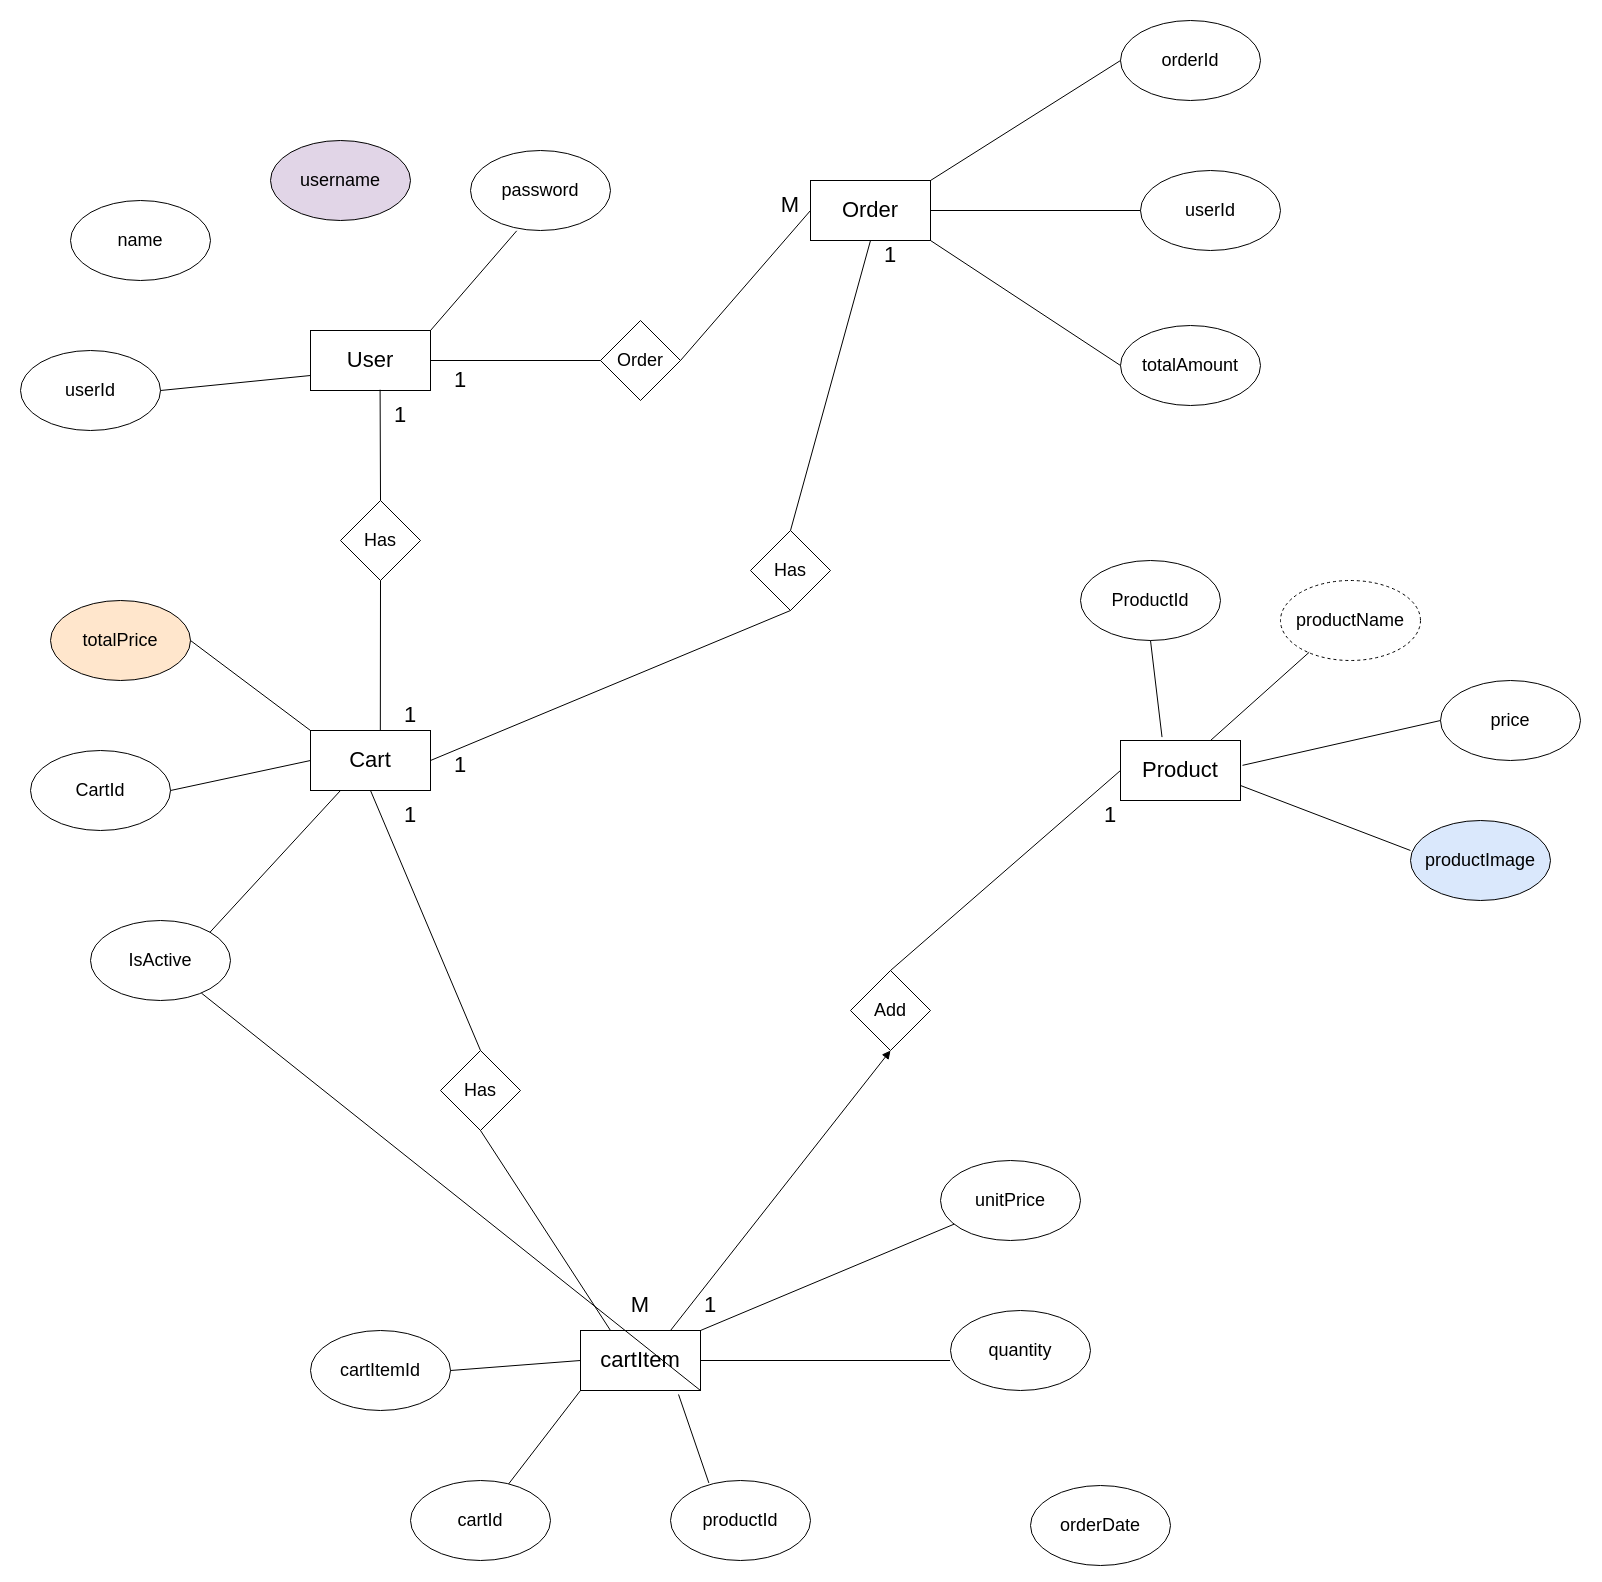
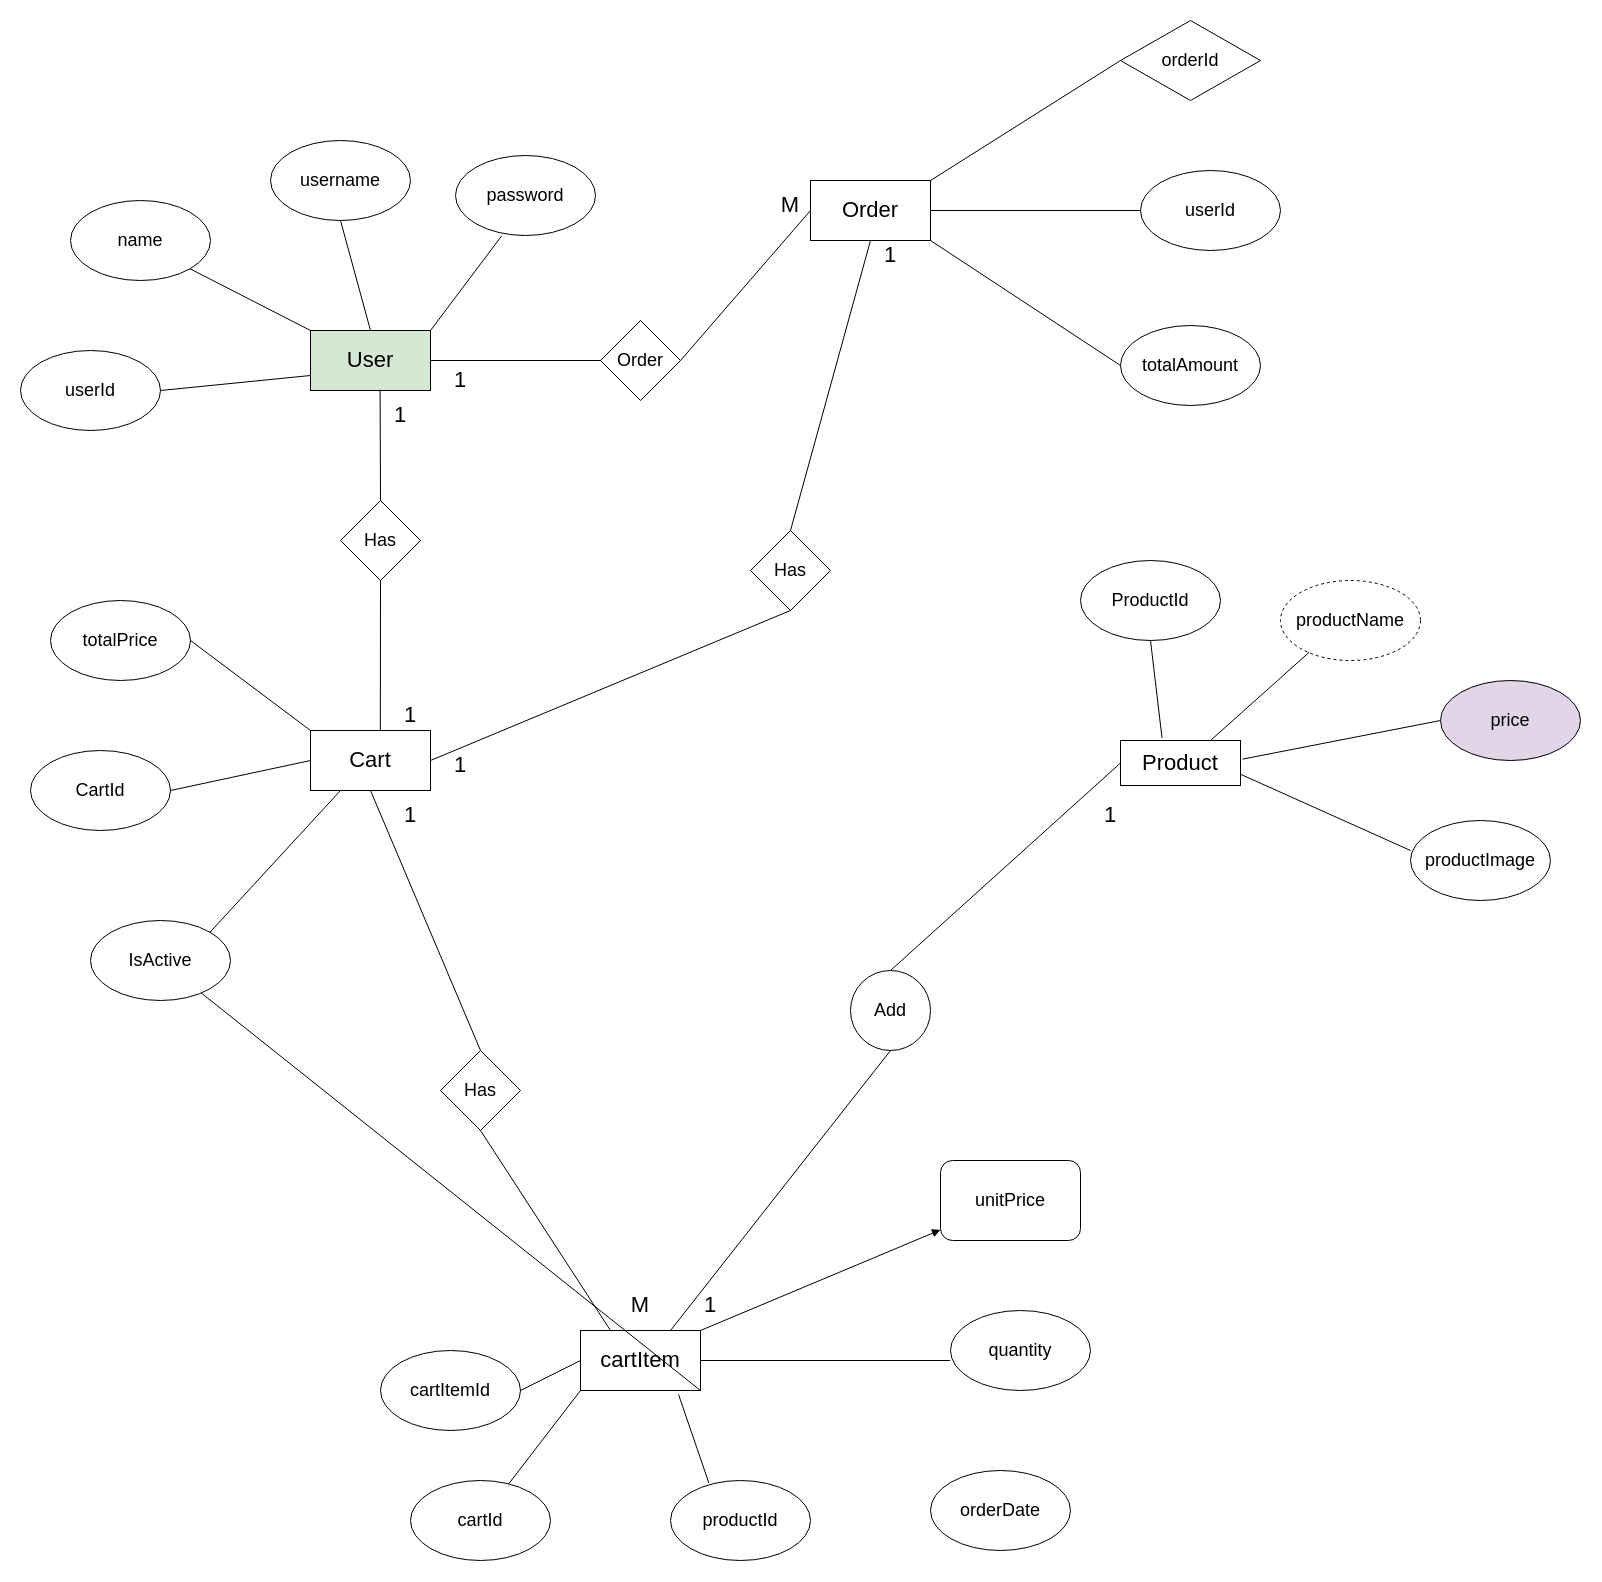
(1191, 61) -> (1191, 61)
(341, 181) -> (341, 181)
(541, 191) -> (526, 196)
none -> (356, 276)
none -> (250, 299)
(371, 361) -> (371, 361)
(121, 641) -> (121, 641)
(1511, 721) -> (1511, 721)
(1181, 771) -> (1181, 763)
(1481, 861) -> (1481, 861)
(891, 1011) -> (891, 1011)
(884, 1058) -> (887, 1055)
(1011, 1201) -> (1011, 1201)
(942, 1229) -> (931, 1234)
(381, 1371) -> (451, 1391)
(1101, 1526) -> (1001, 1511)
